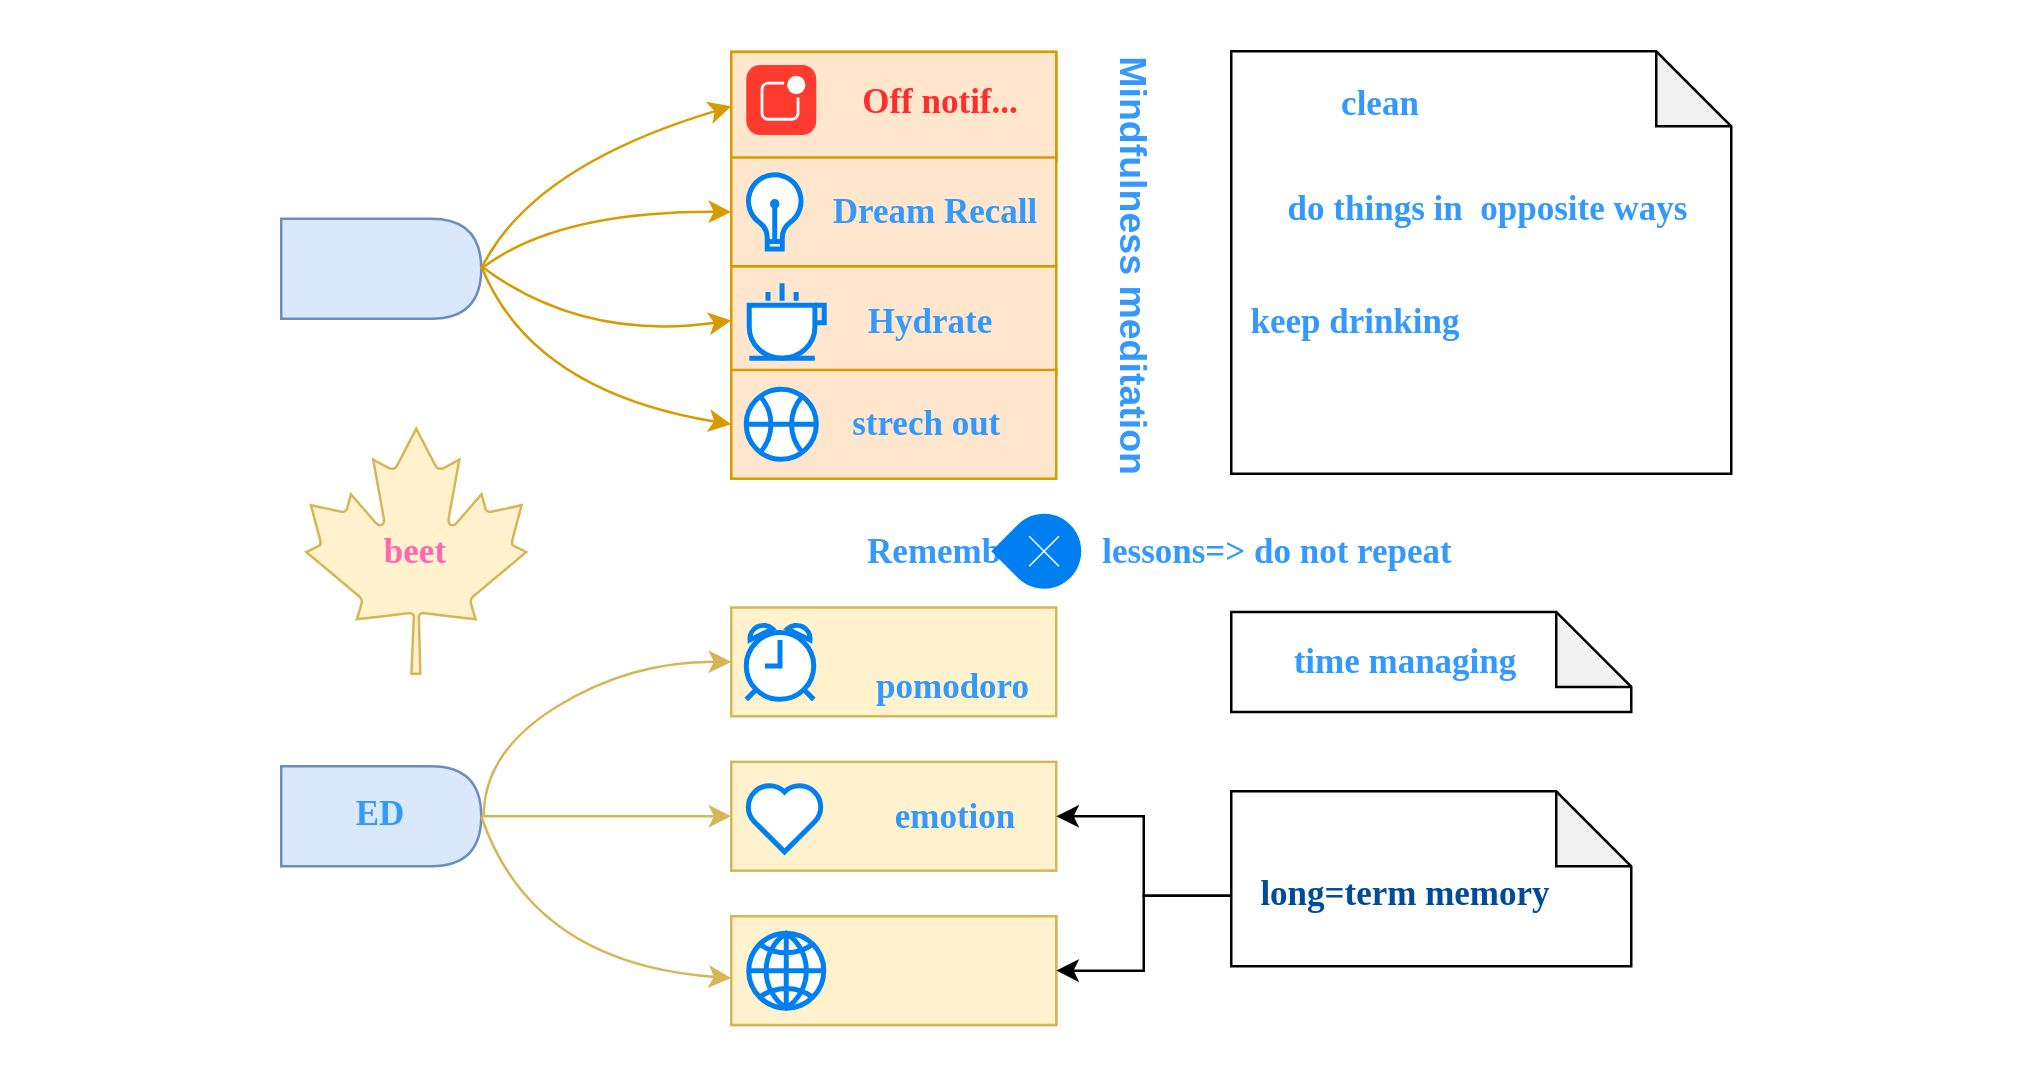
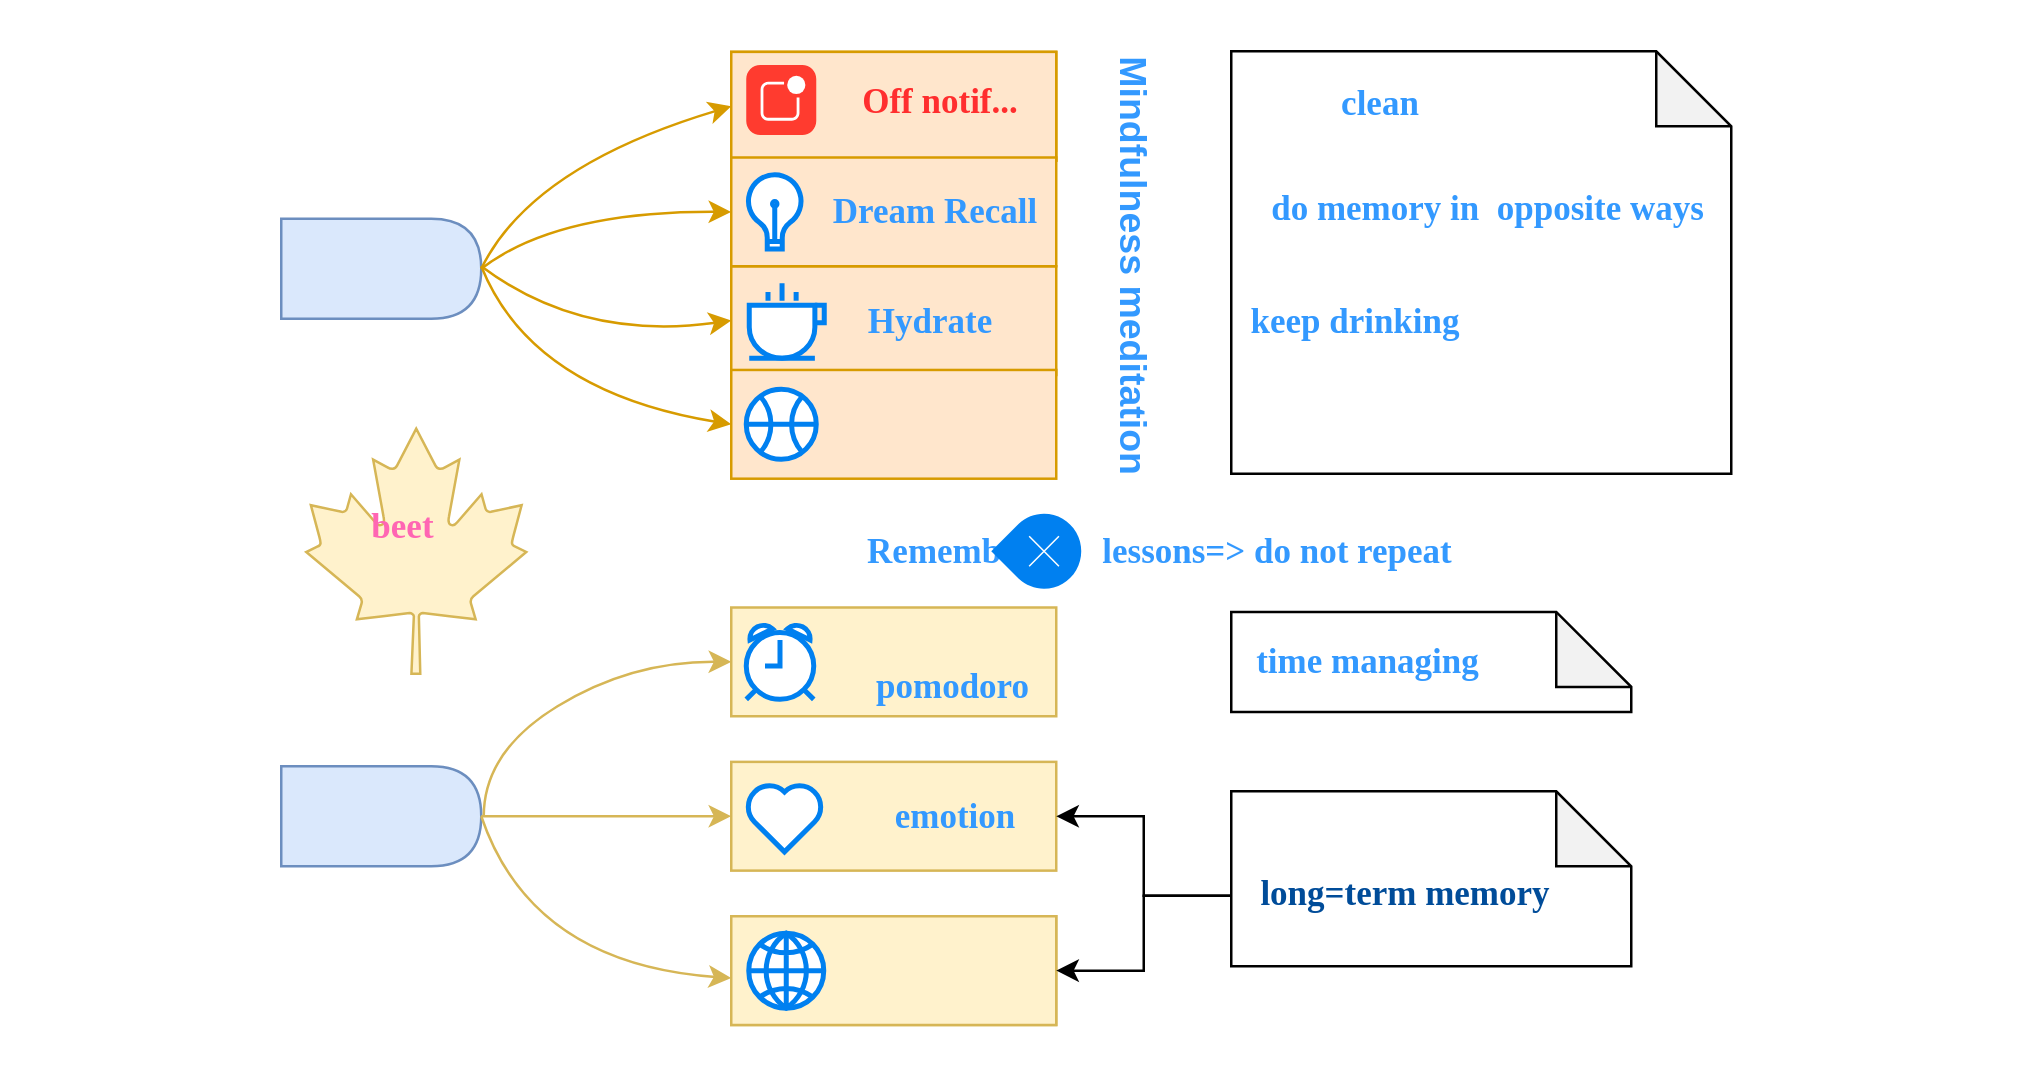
(1506, 211) -> (1506, 211)
(928, 424) -> none
(416, 551) -> (404, 526)
(1406, 662) -> (1369, 662)
(381, 816) -> none
